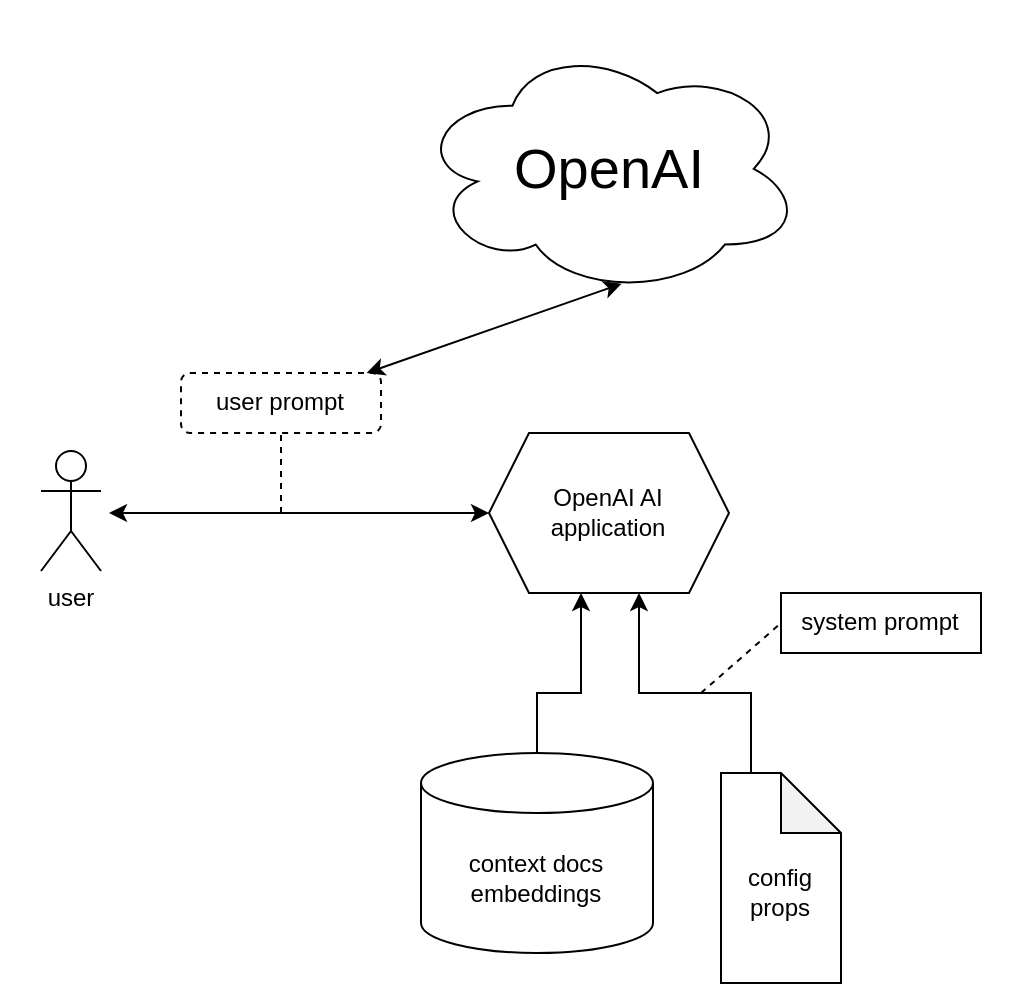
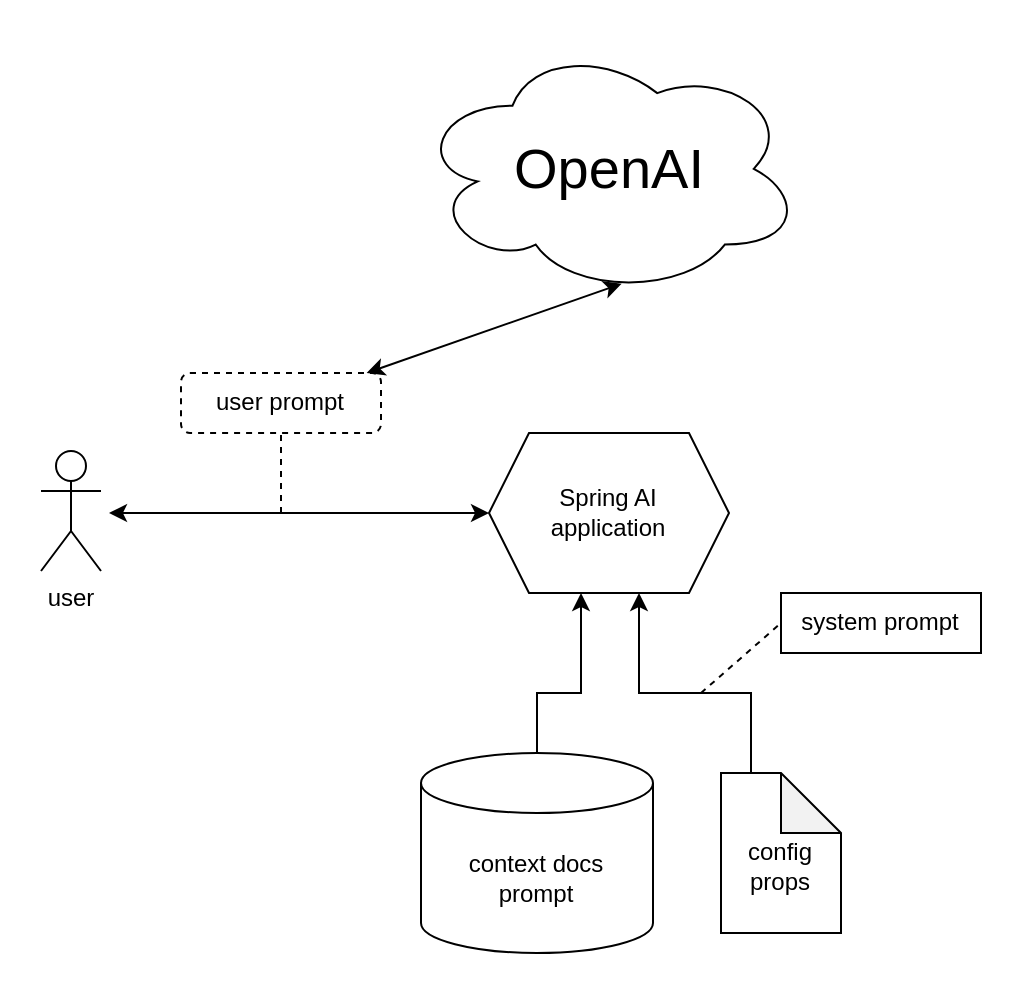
(609, 513) -> (609, 513)
(781, 878) -> (781, 853)
(537, 879) -> (537, 879)
